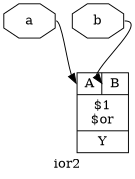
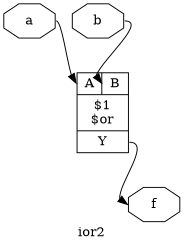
none -> (154, 205)
